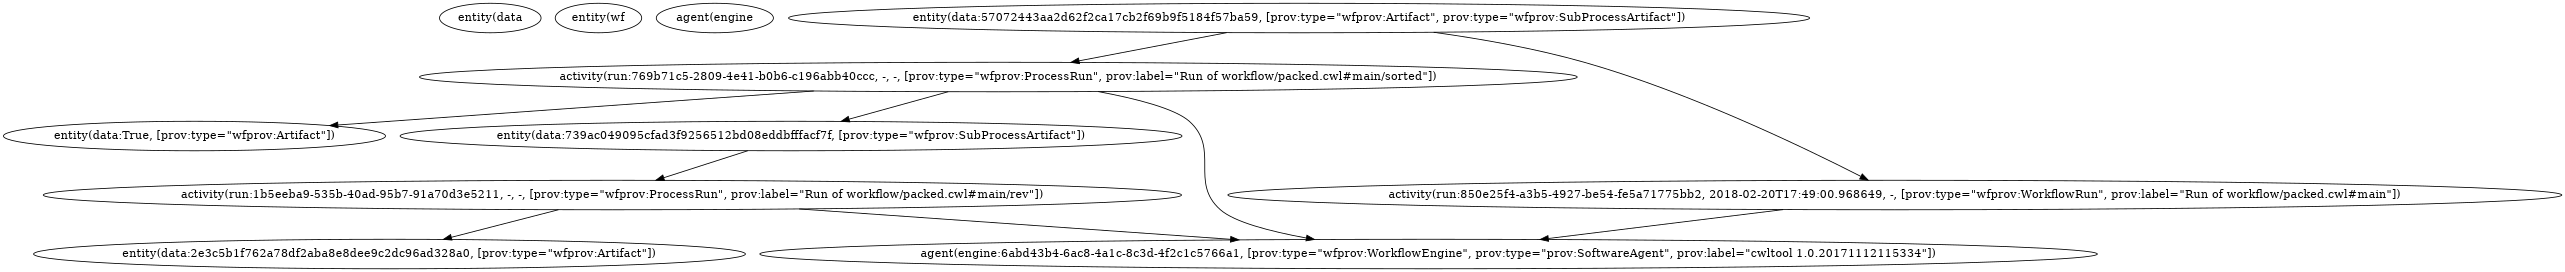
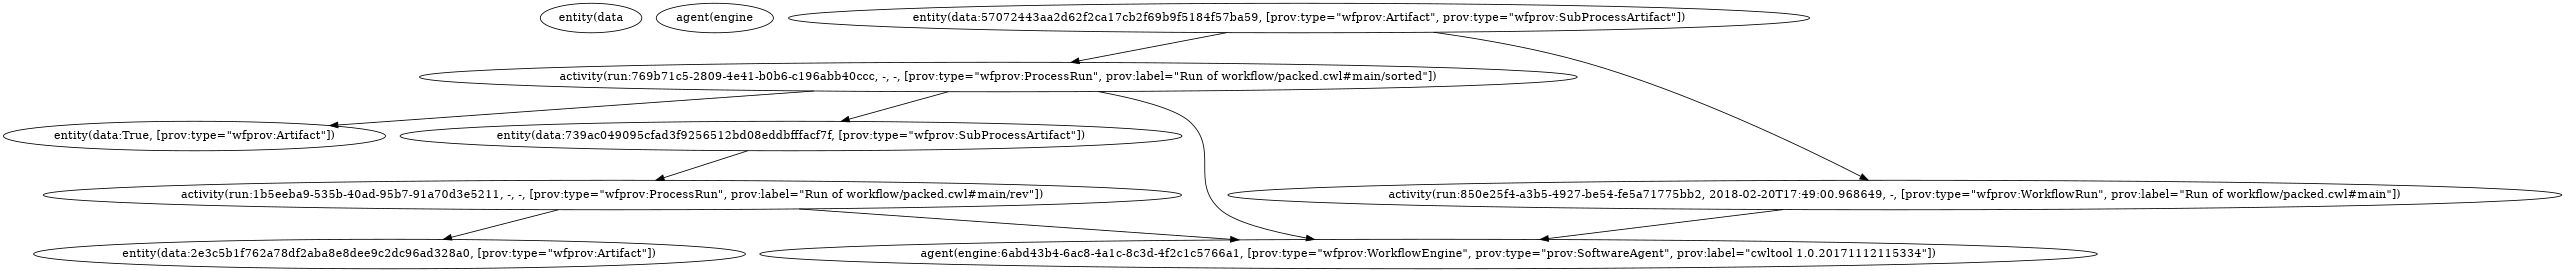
(598, 18) -> none
